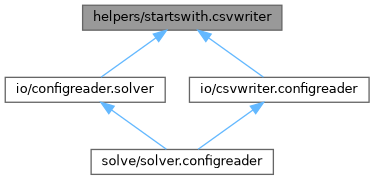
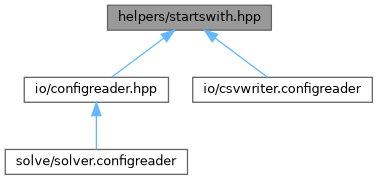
(182, 18) -> (189, 18)
(85, 90) -> (96, 90)
(226, 130) -> none
